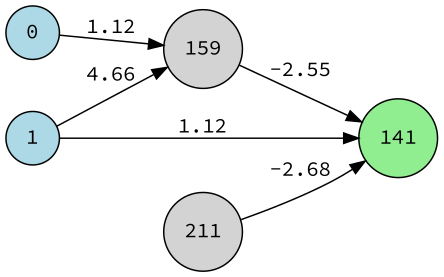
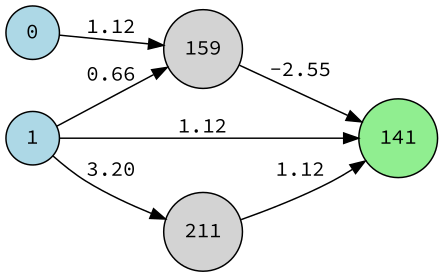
(111, 75) -> (111, 75)
(301, 170) -> (301, 170)
none -> (100, 189)
